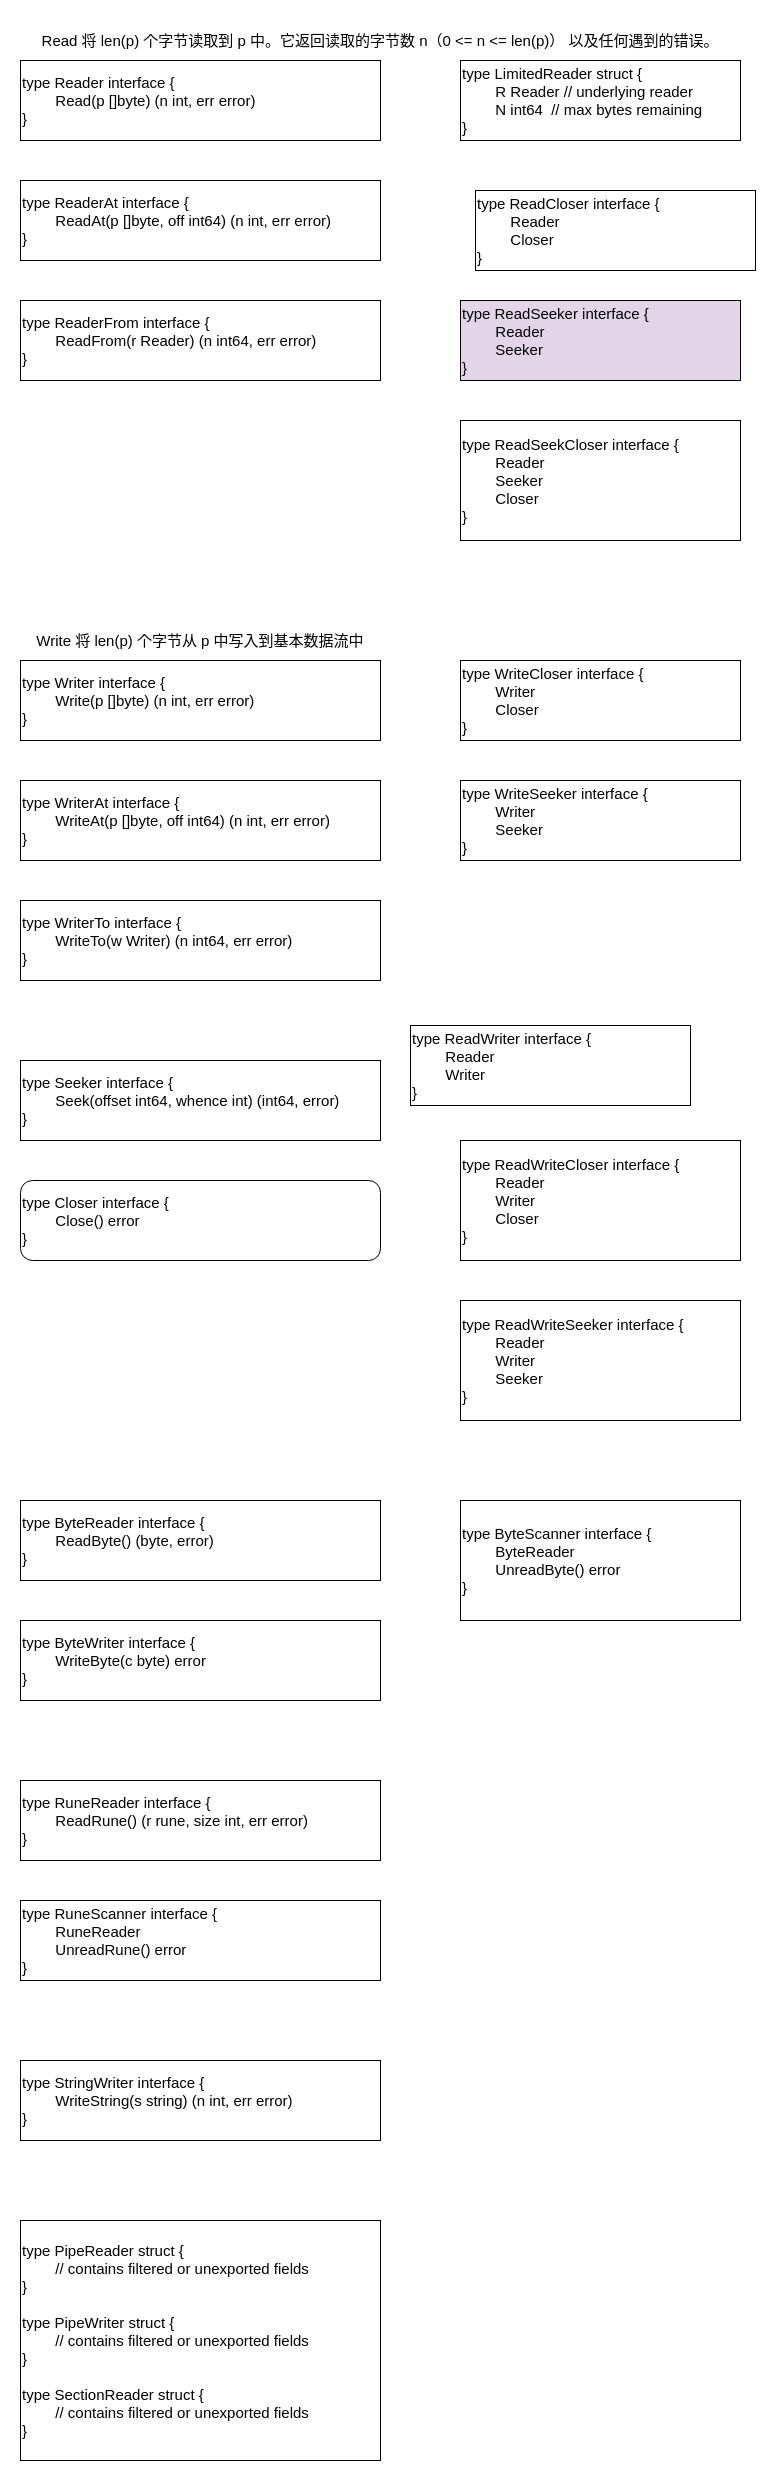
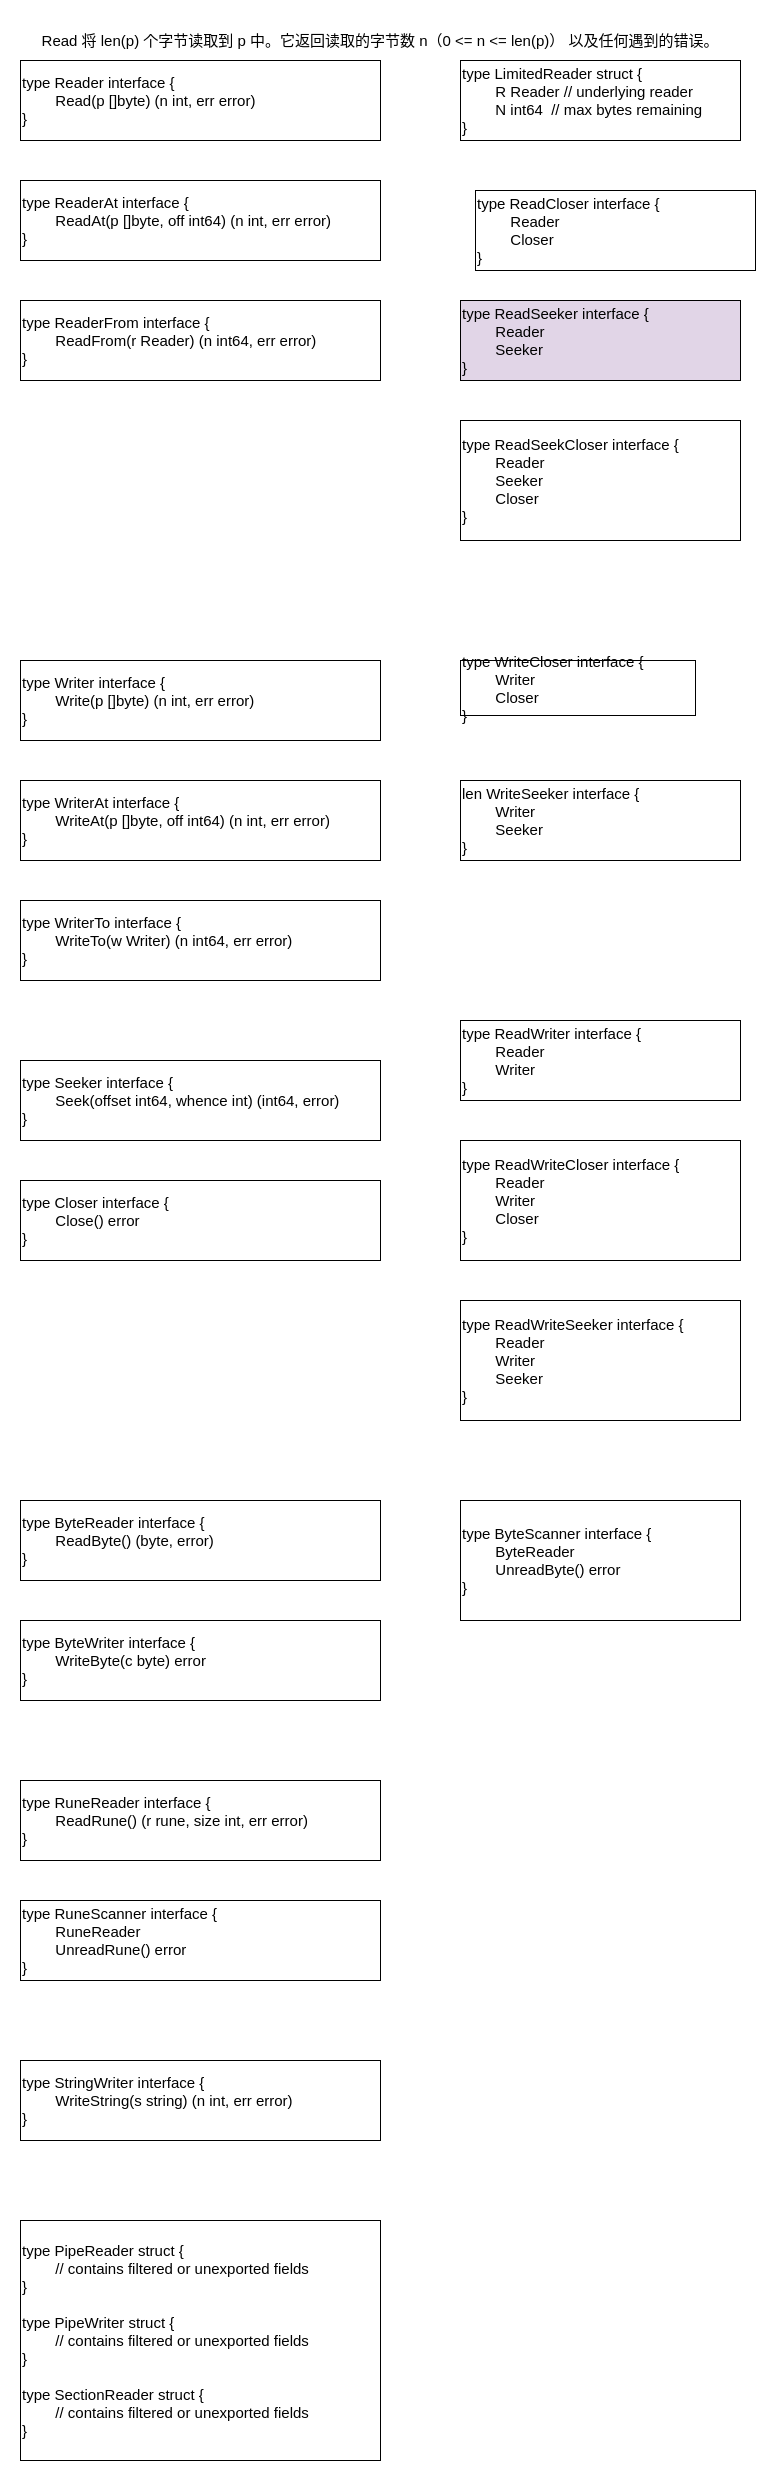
(201, 641) -> none
(601, 701) -> (578, 688)
(549, 821) -> (544, 821)
(551, 1066) -> (601, 1061)
(201, 1221) -> (201, 1221)
